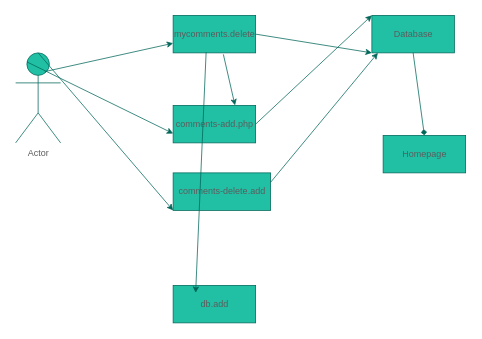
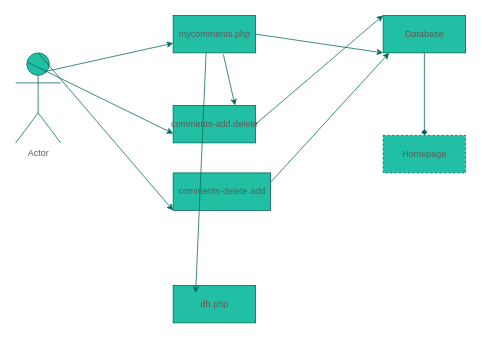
(215, 34) -> (215, 34)
(413, 34) -> (424, 34)
(215, 124) -> (215, 124)
(424, 154) -> (424, 154)
(215, 304) -> (215, 304)
